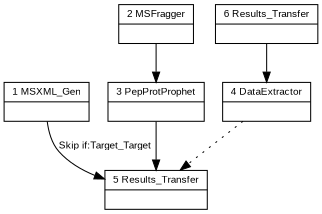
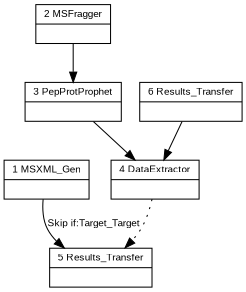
(156, 141) -> (110, 137)
